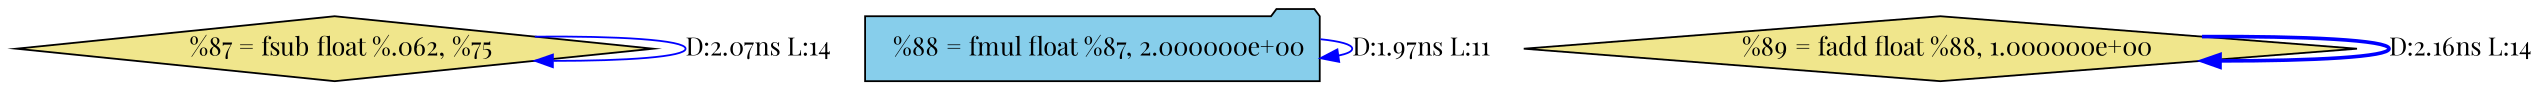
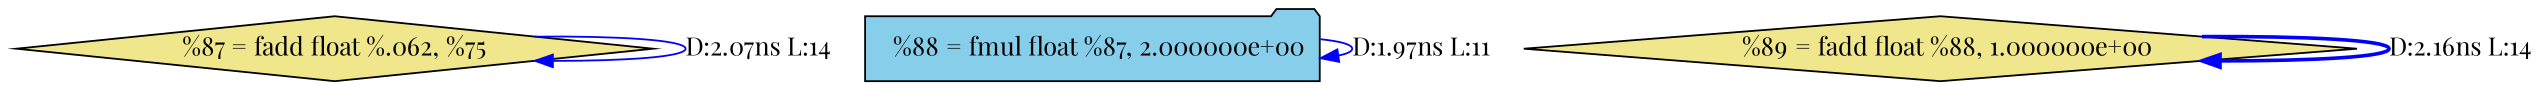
(335, 49) -> (335, 49)
